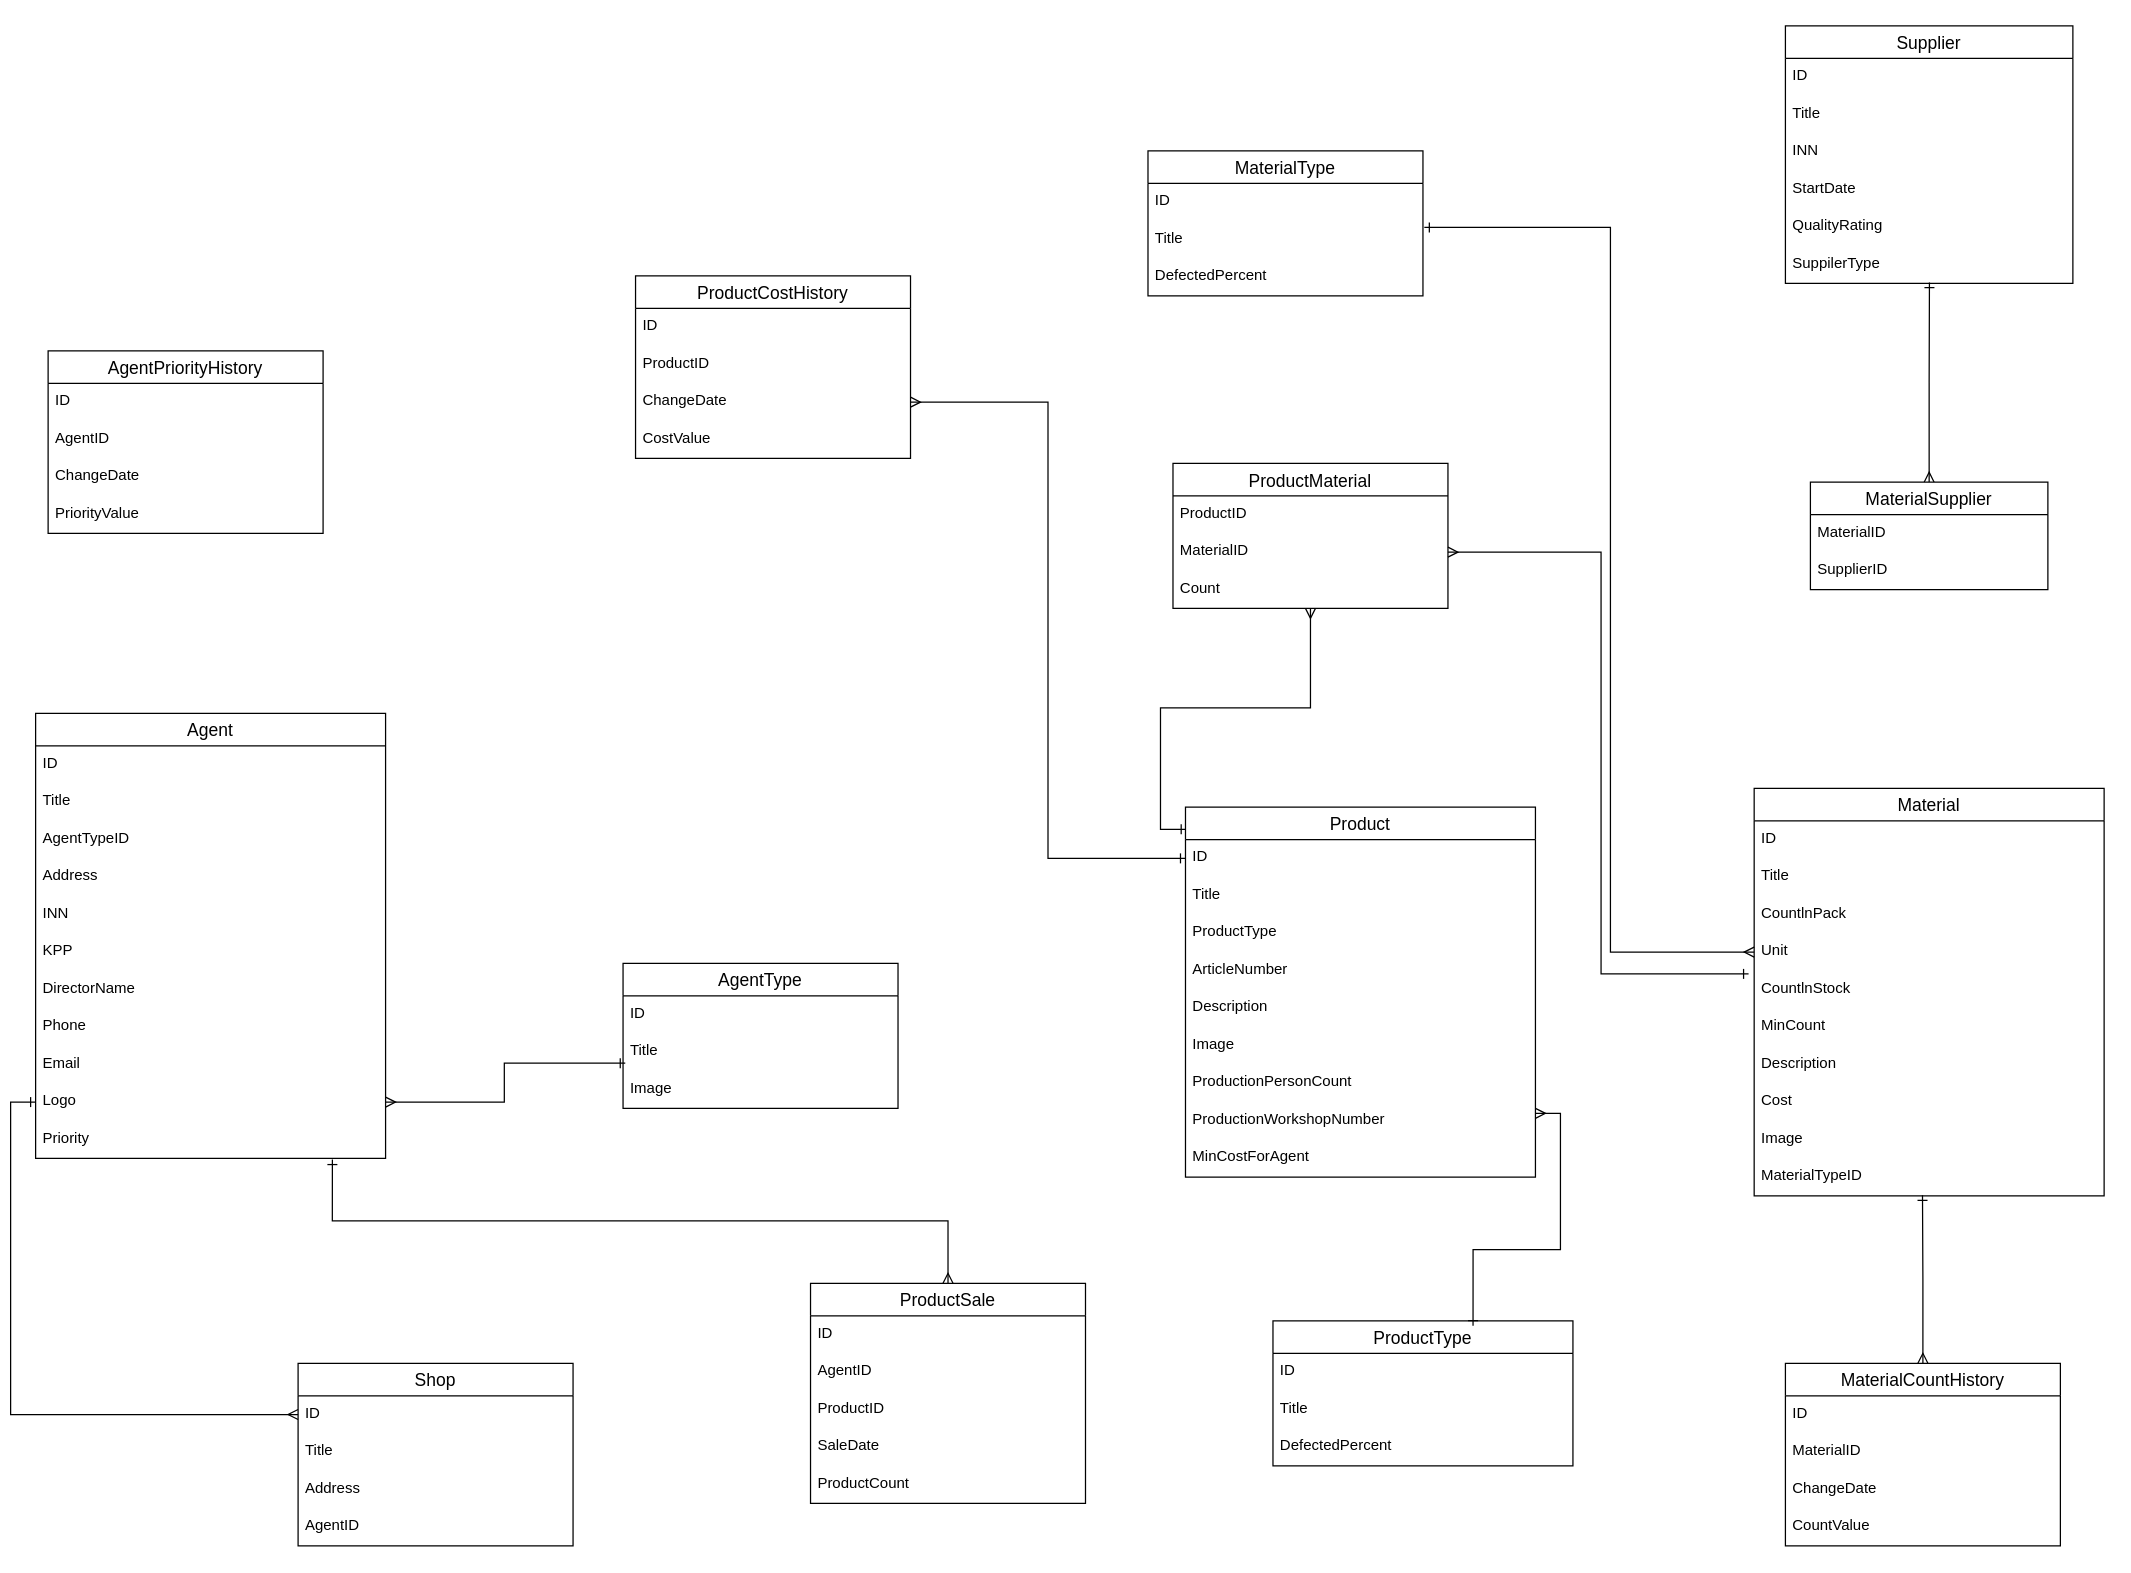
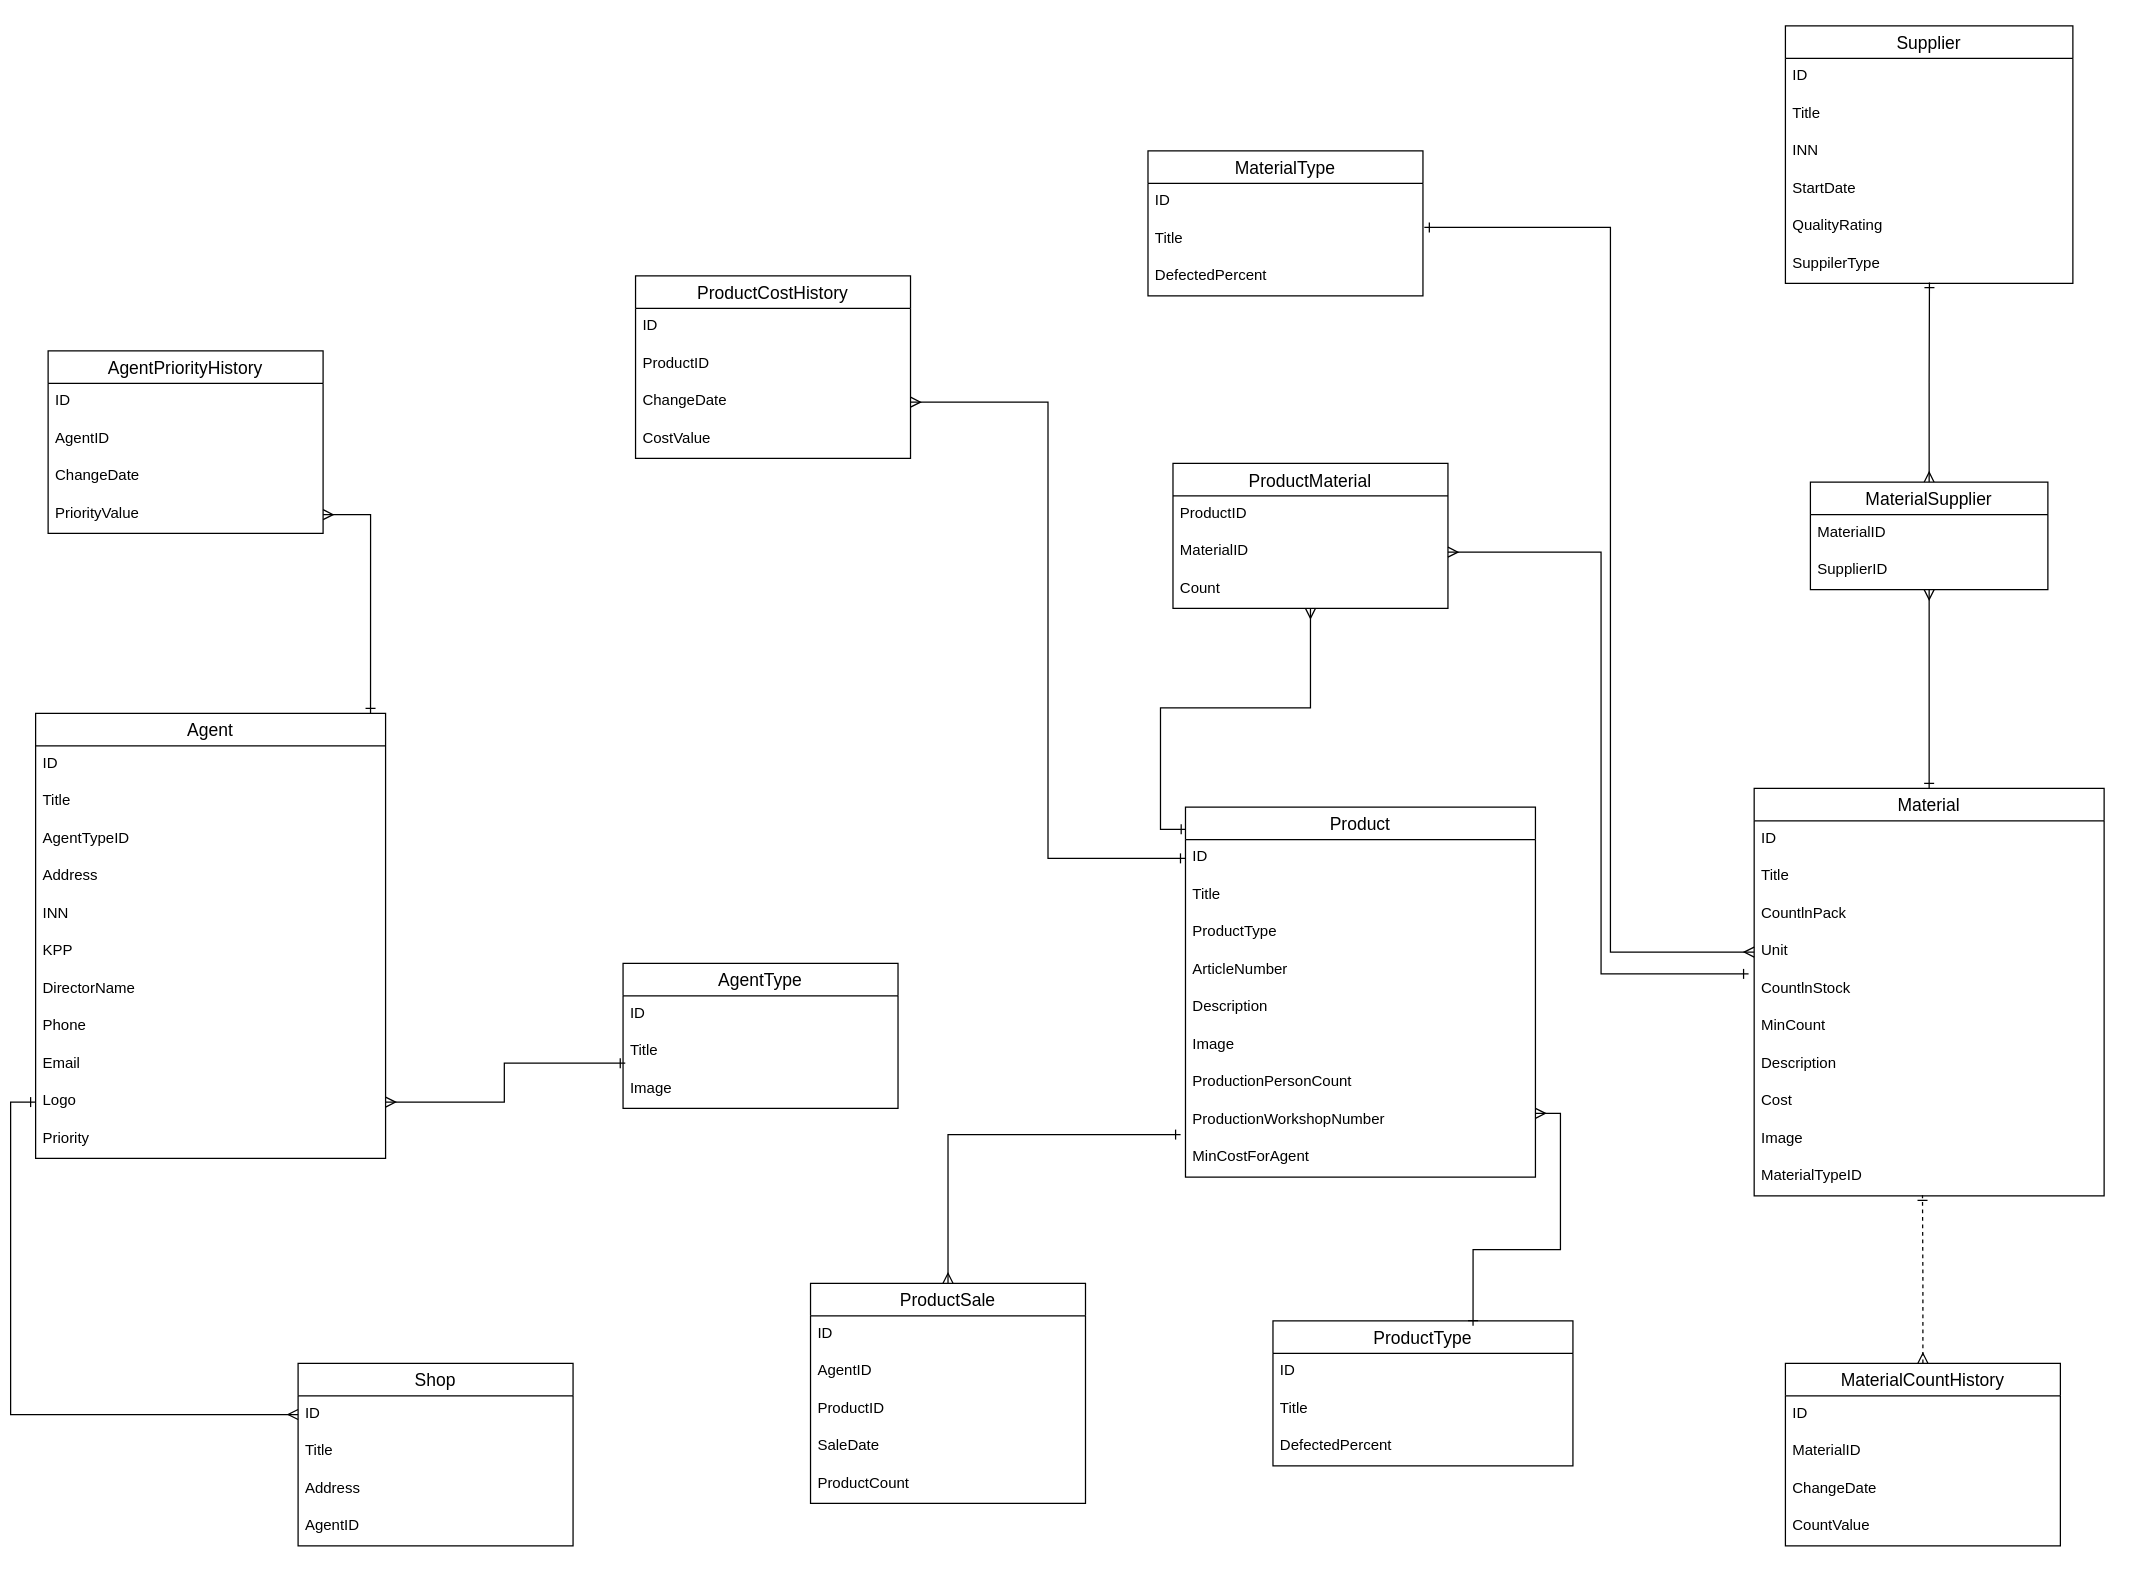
none -> (371, 591)
none -> (1929, 690)
none -> (1023, 1134)
(610, 1221) -> none
(1923, 1279) -> (1923, 1279)
